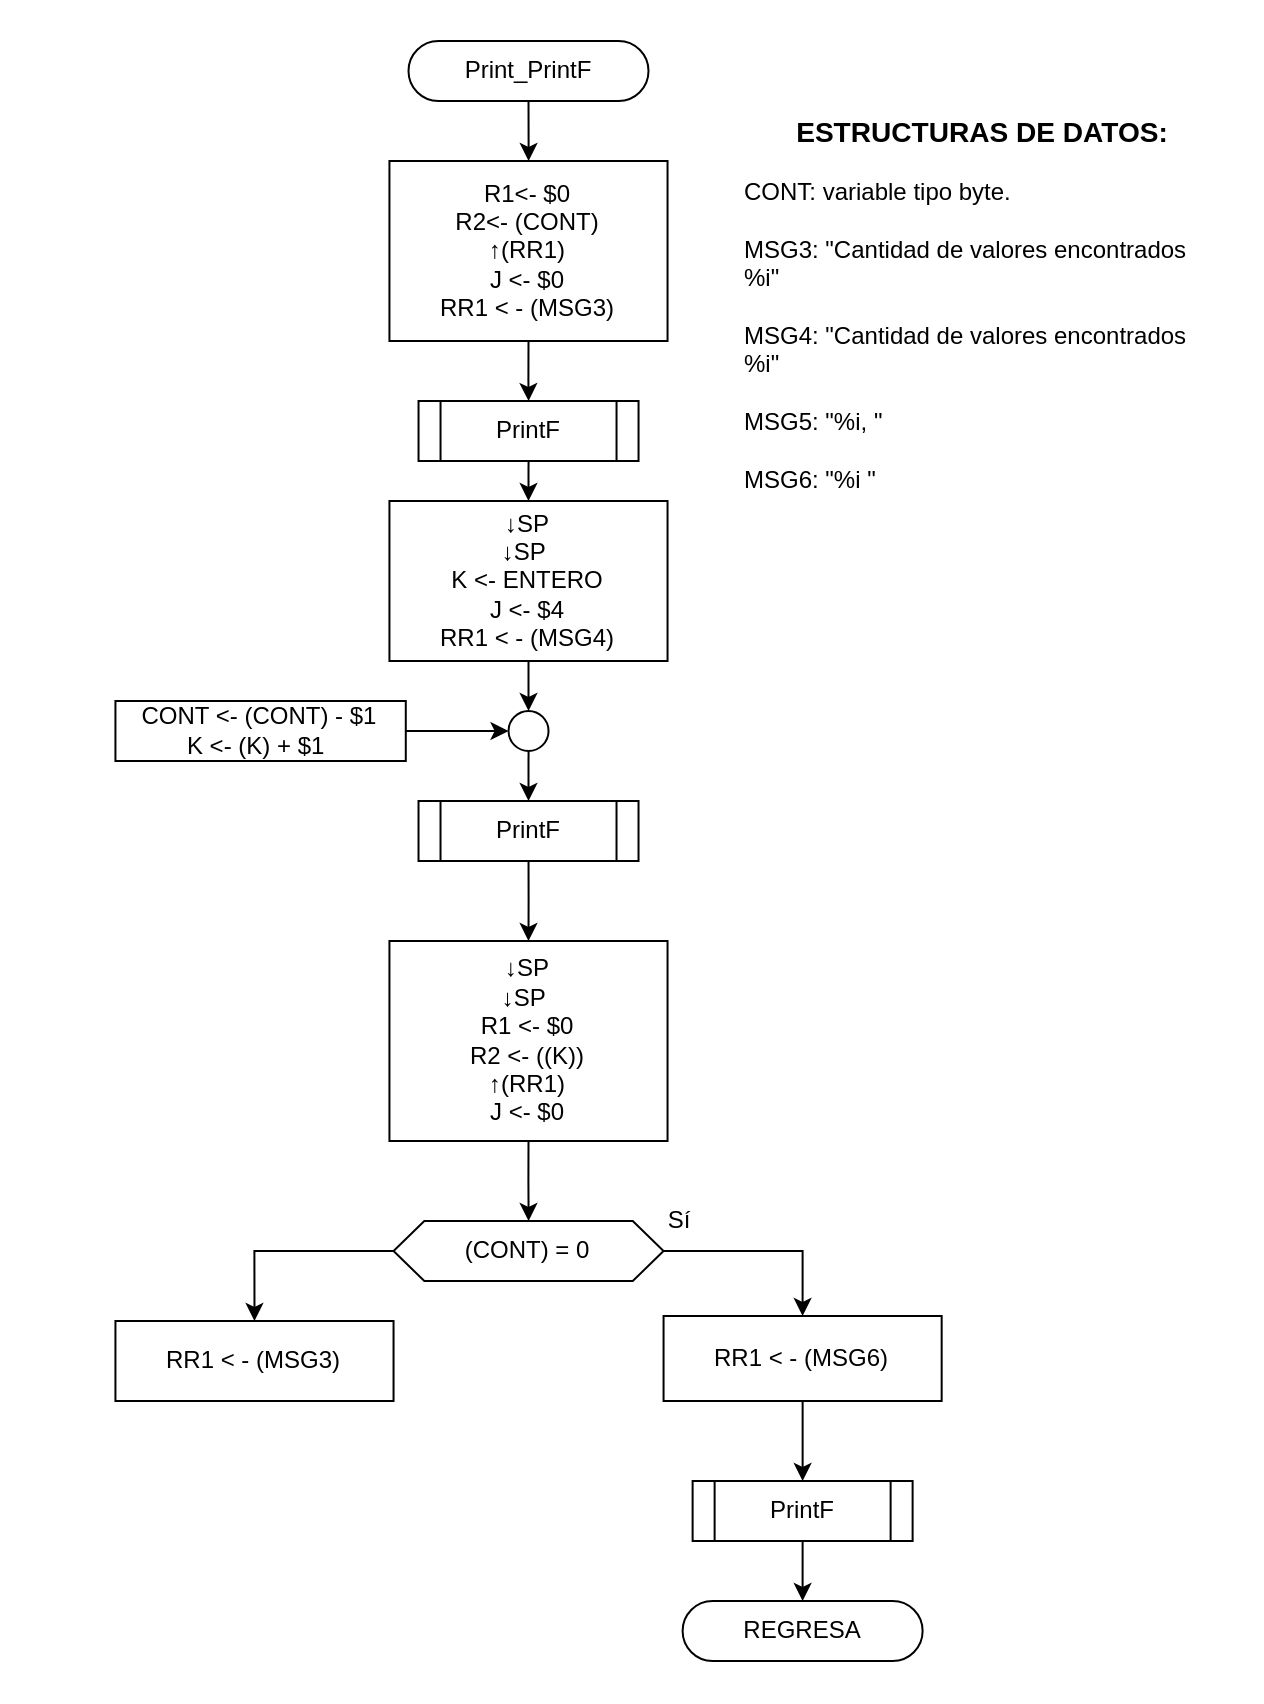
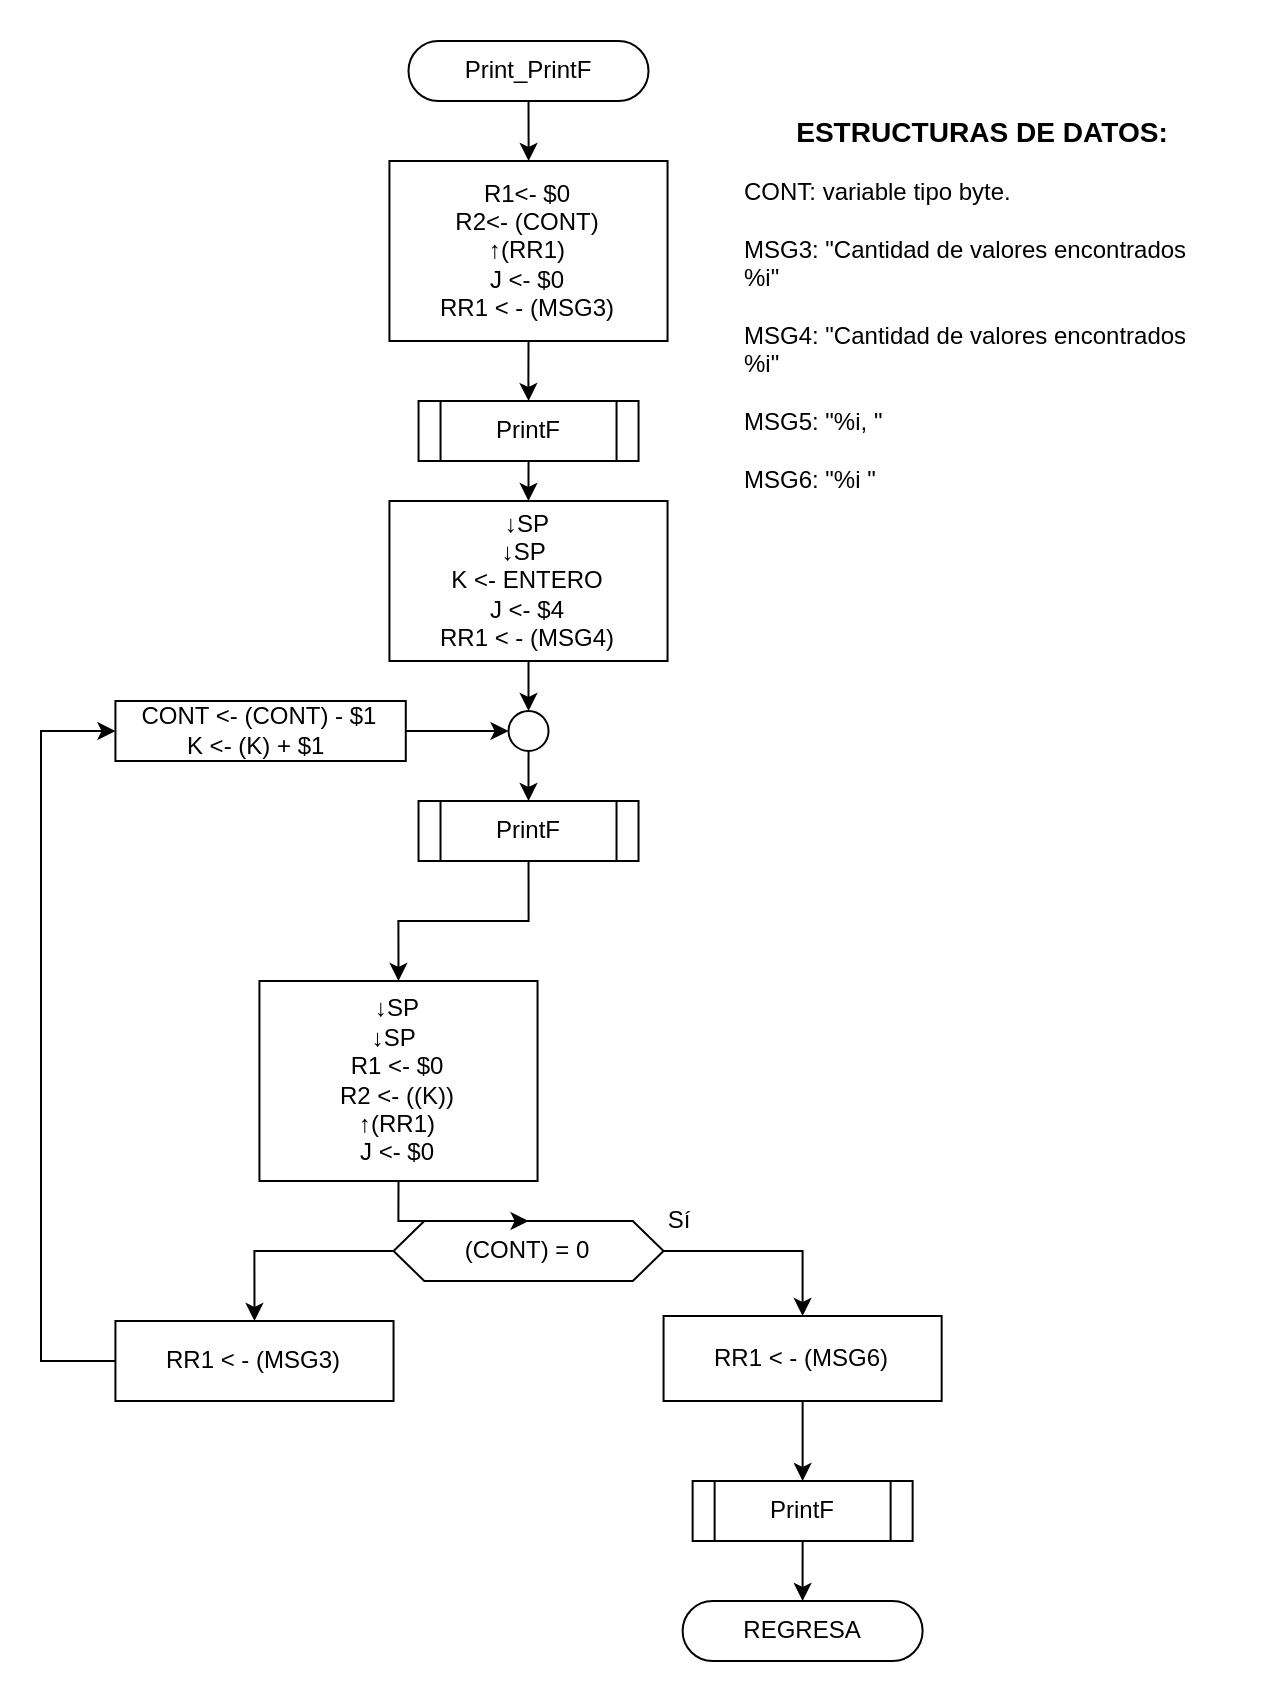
(528, 1041) -> (398, 1081)
none -> (41, 1053)
